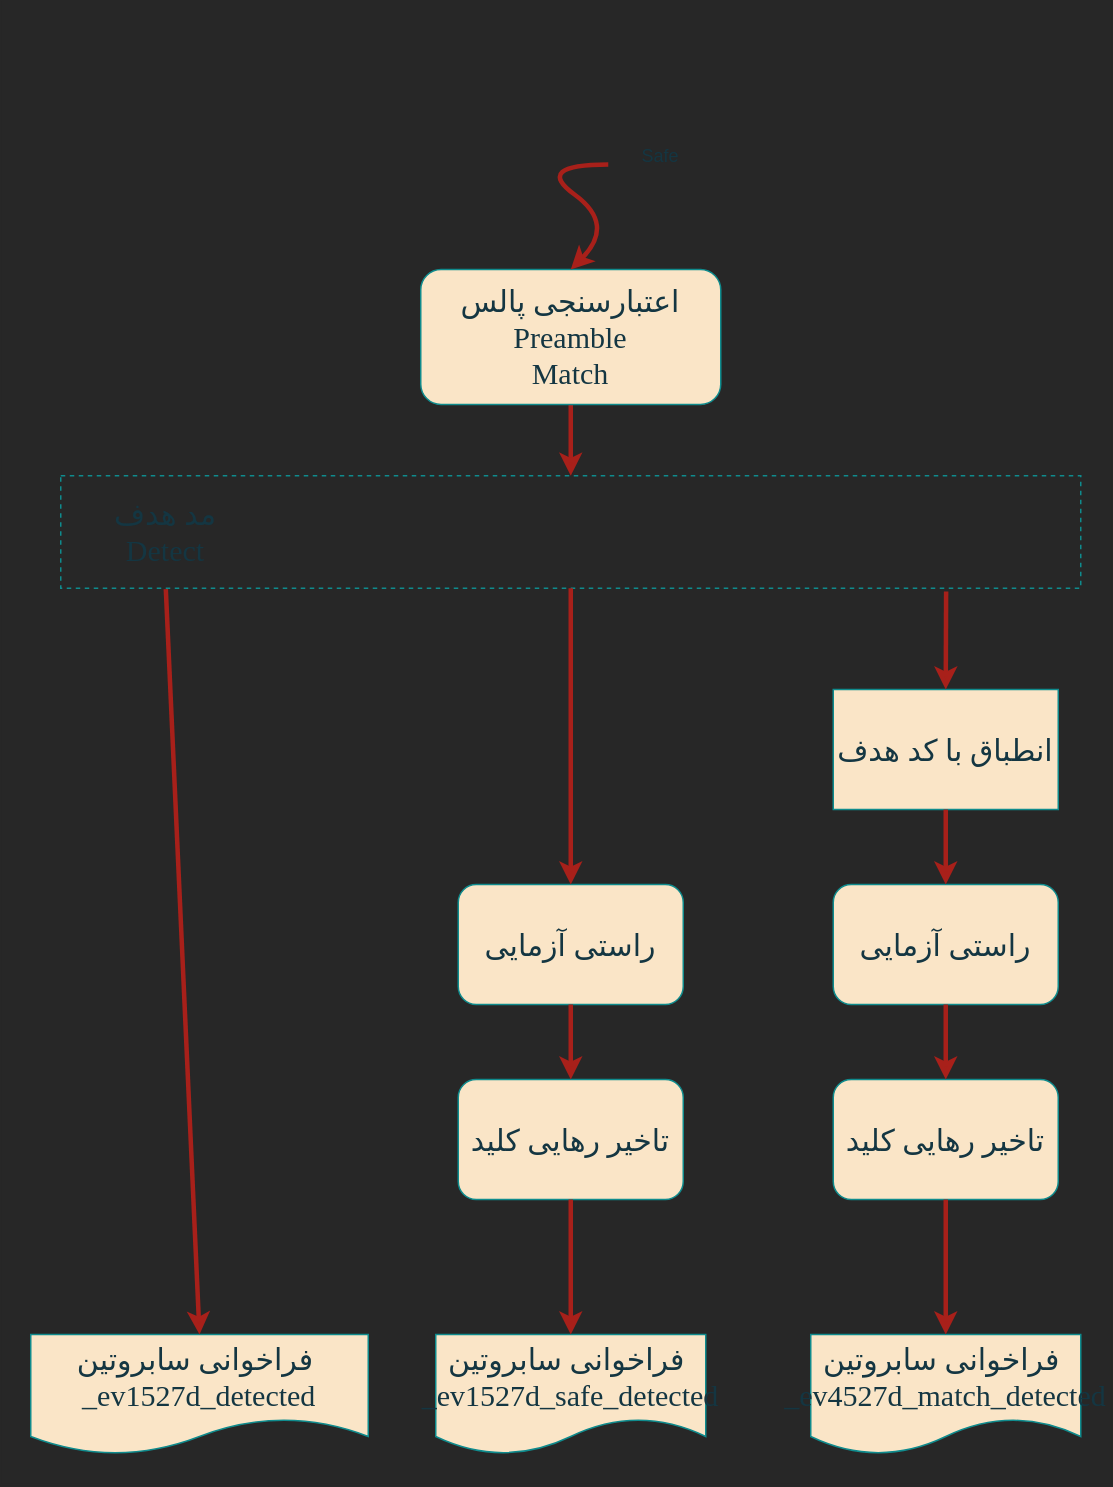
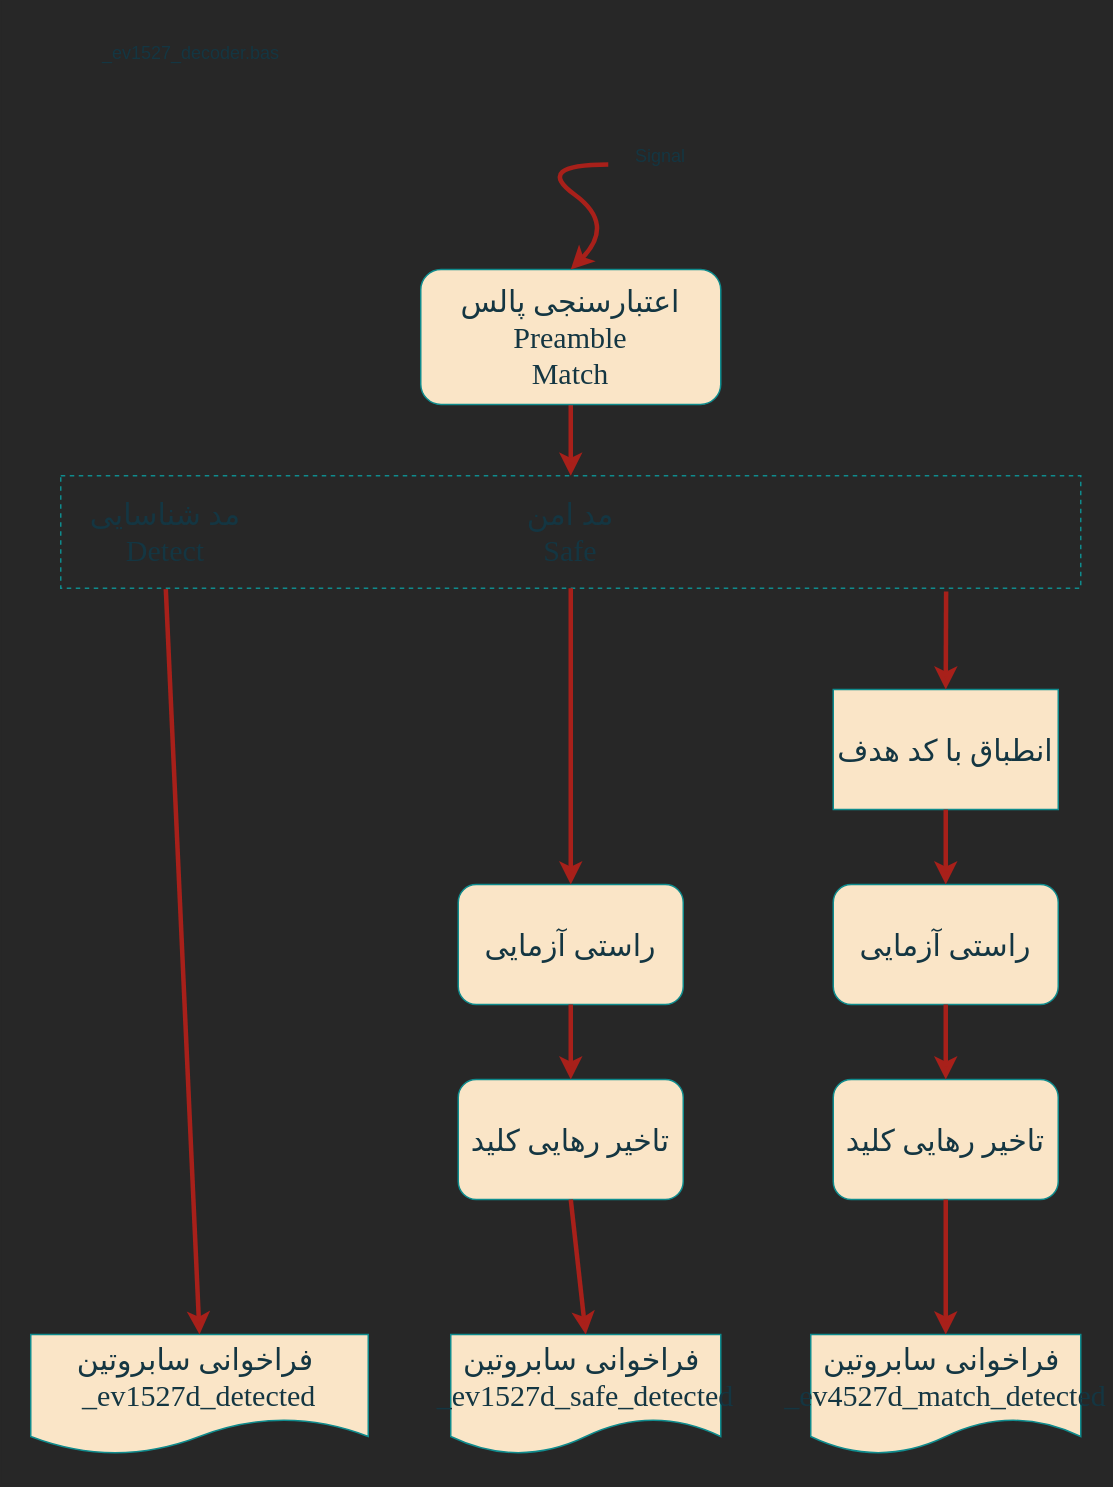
none -> (191, 53)
(661, 157) -> (661, 157)
(166, 532) -> (166, 532)
none -> (571, 532)
(571, 1394) -> (586, 1394)
